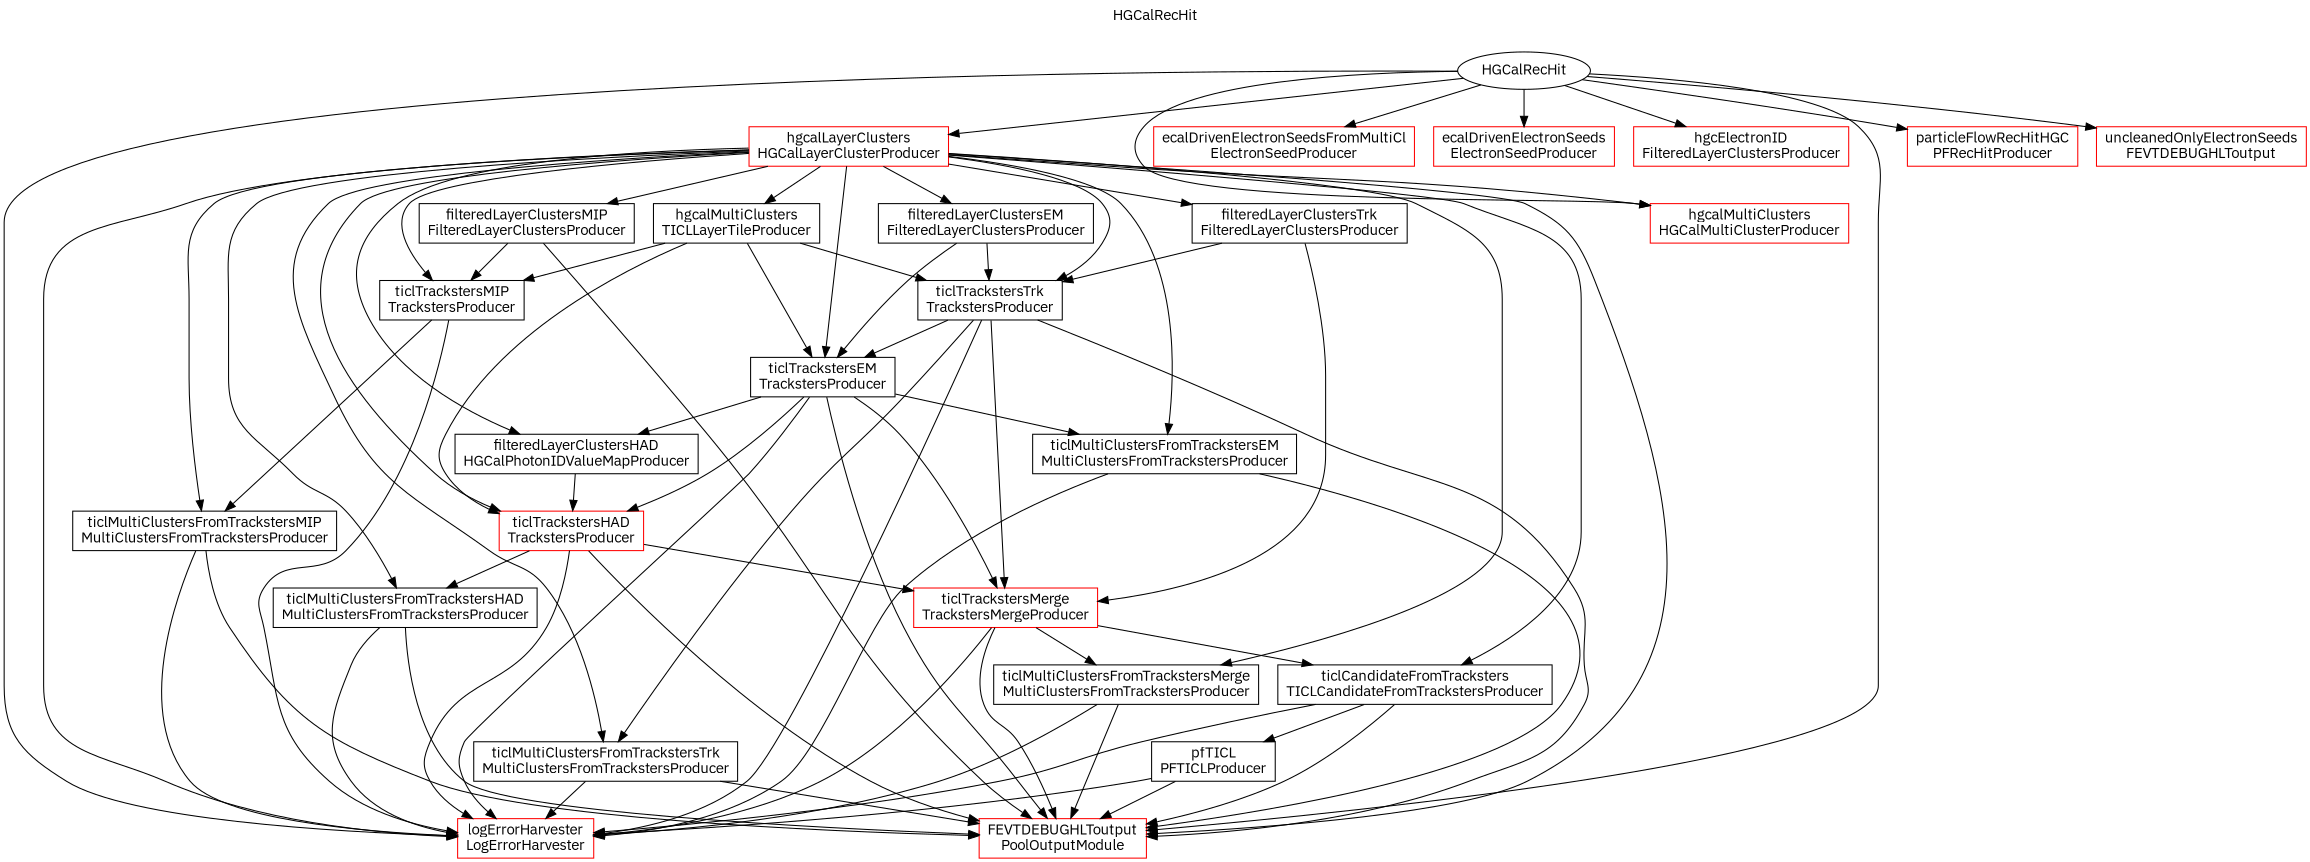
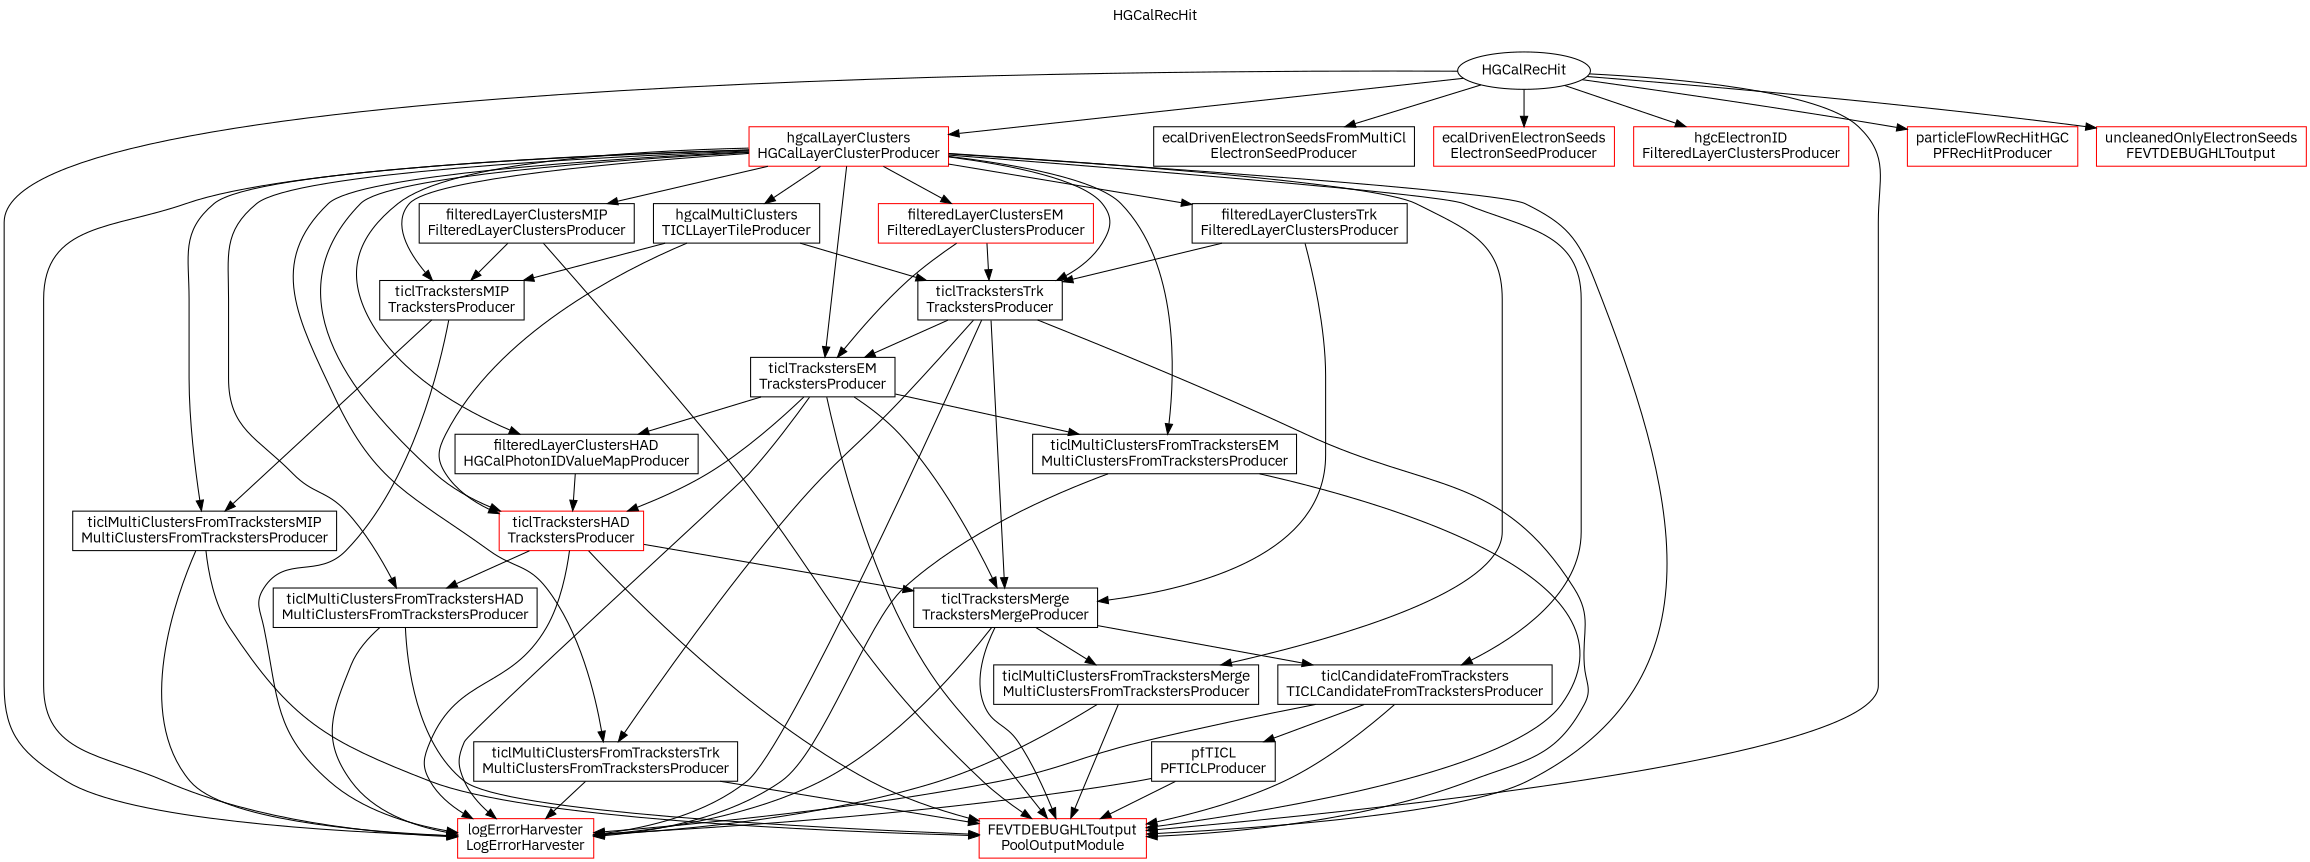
(1284, 146) -> (1284, 146)
(986, 223) -> (986, 223)
(1749, 223) -> none
(777, 295) -> none
(1006, 608) -> (1006, 608)
